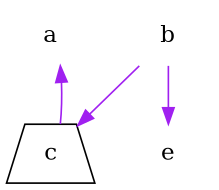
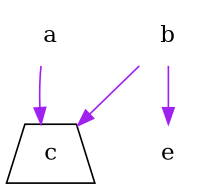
(62, 103) -> (40, 87)
